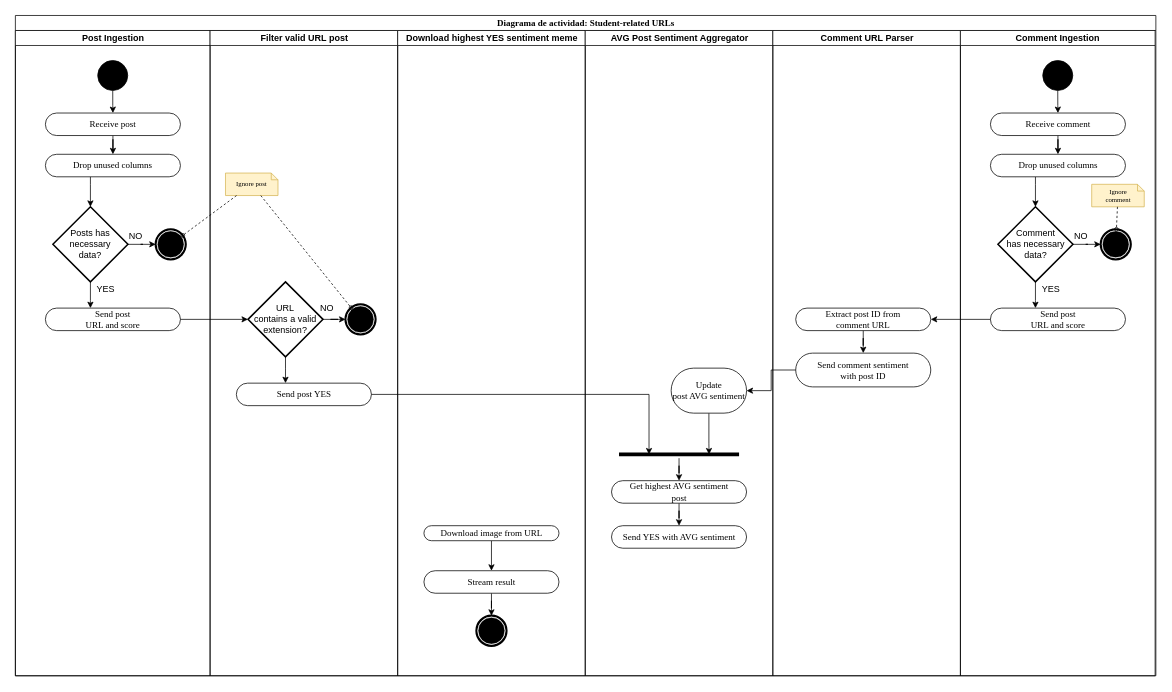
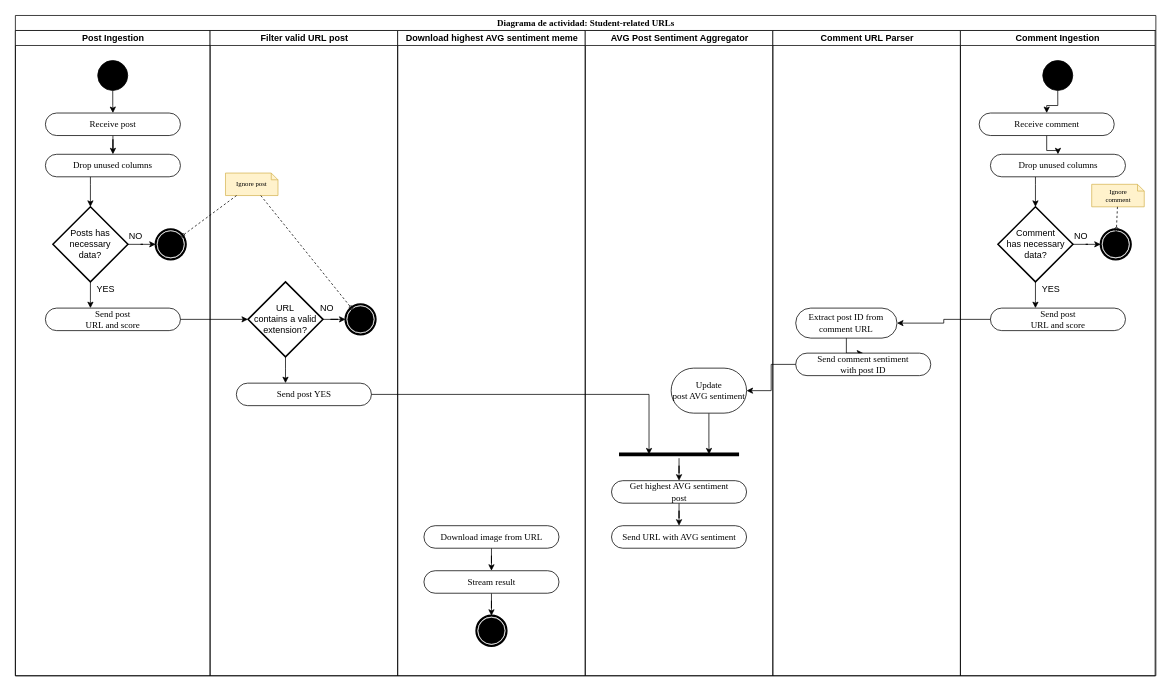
(492, 38) -> (492, 38)
(1058, 124) -> (1046, 124)
(863, 319) -> (846, 323)
(863, 370) -> (863, 364)
(491, 533) -> (491, 537)
(679, 537) -> (679, 537)
